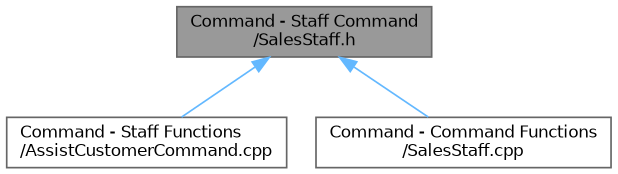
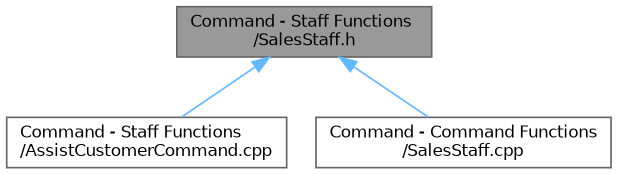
(304, 32) -> (304, 32)
